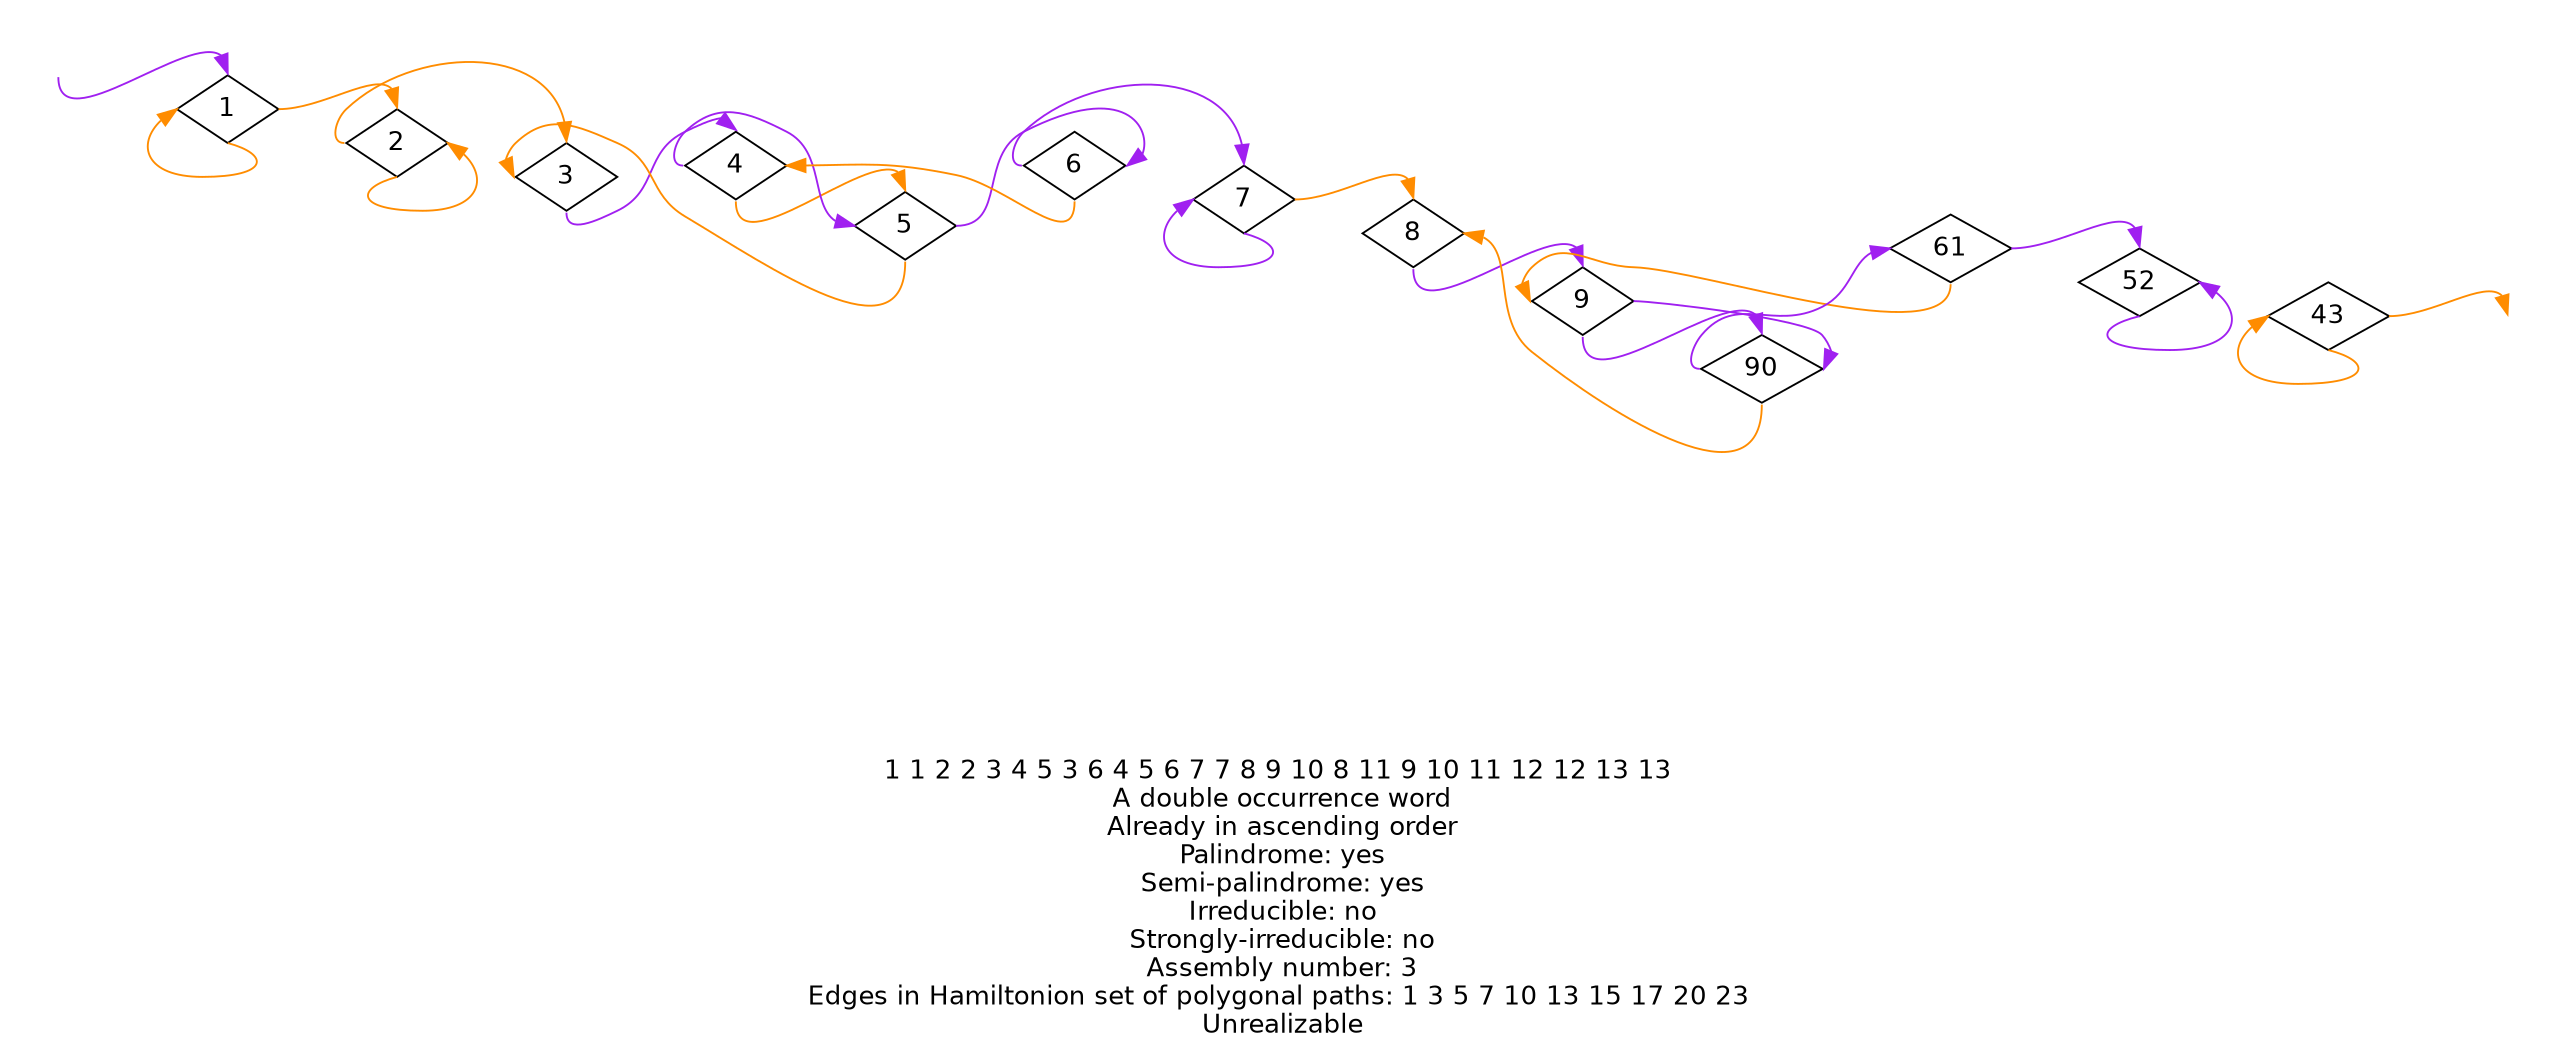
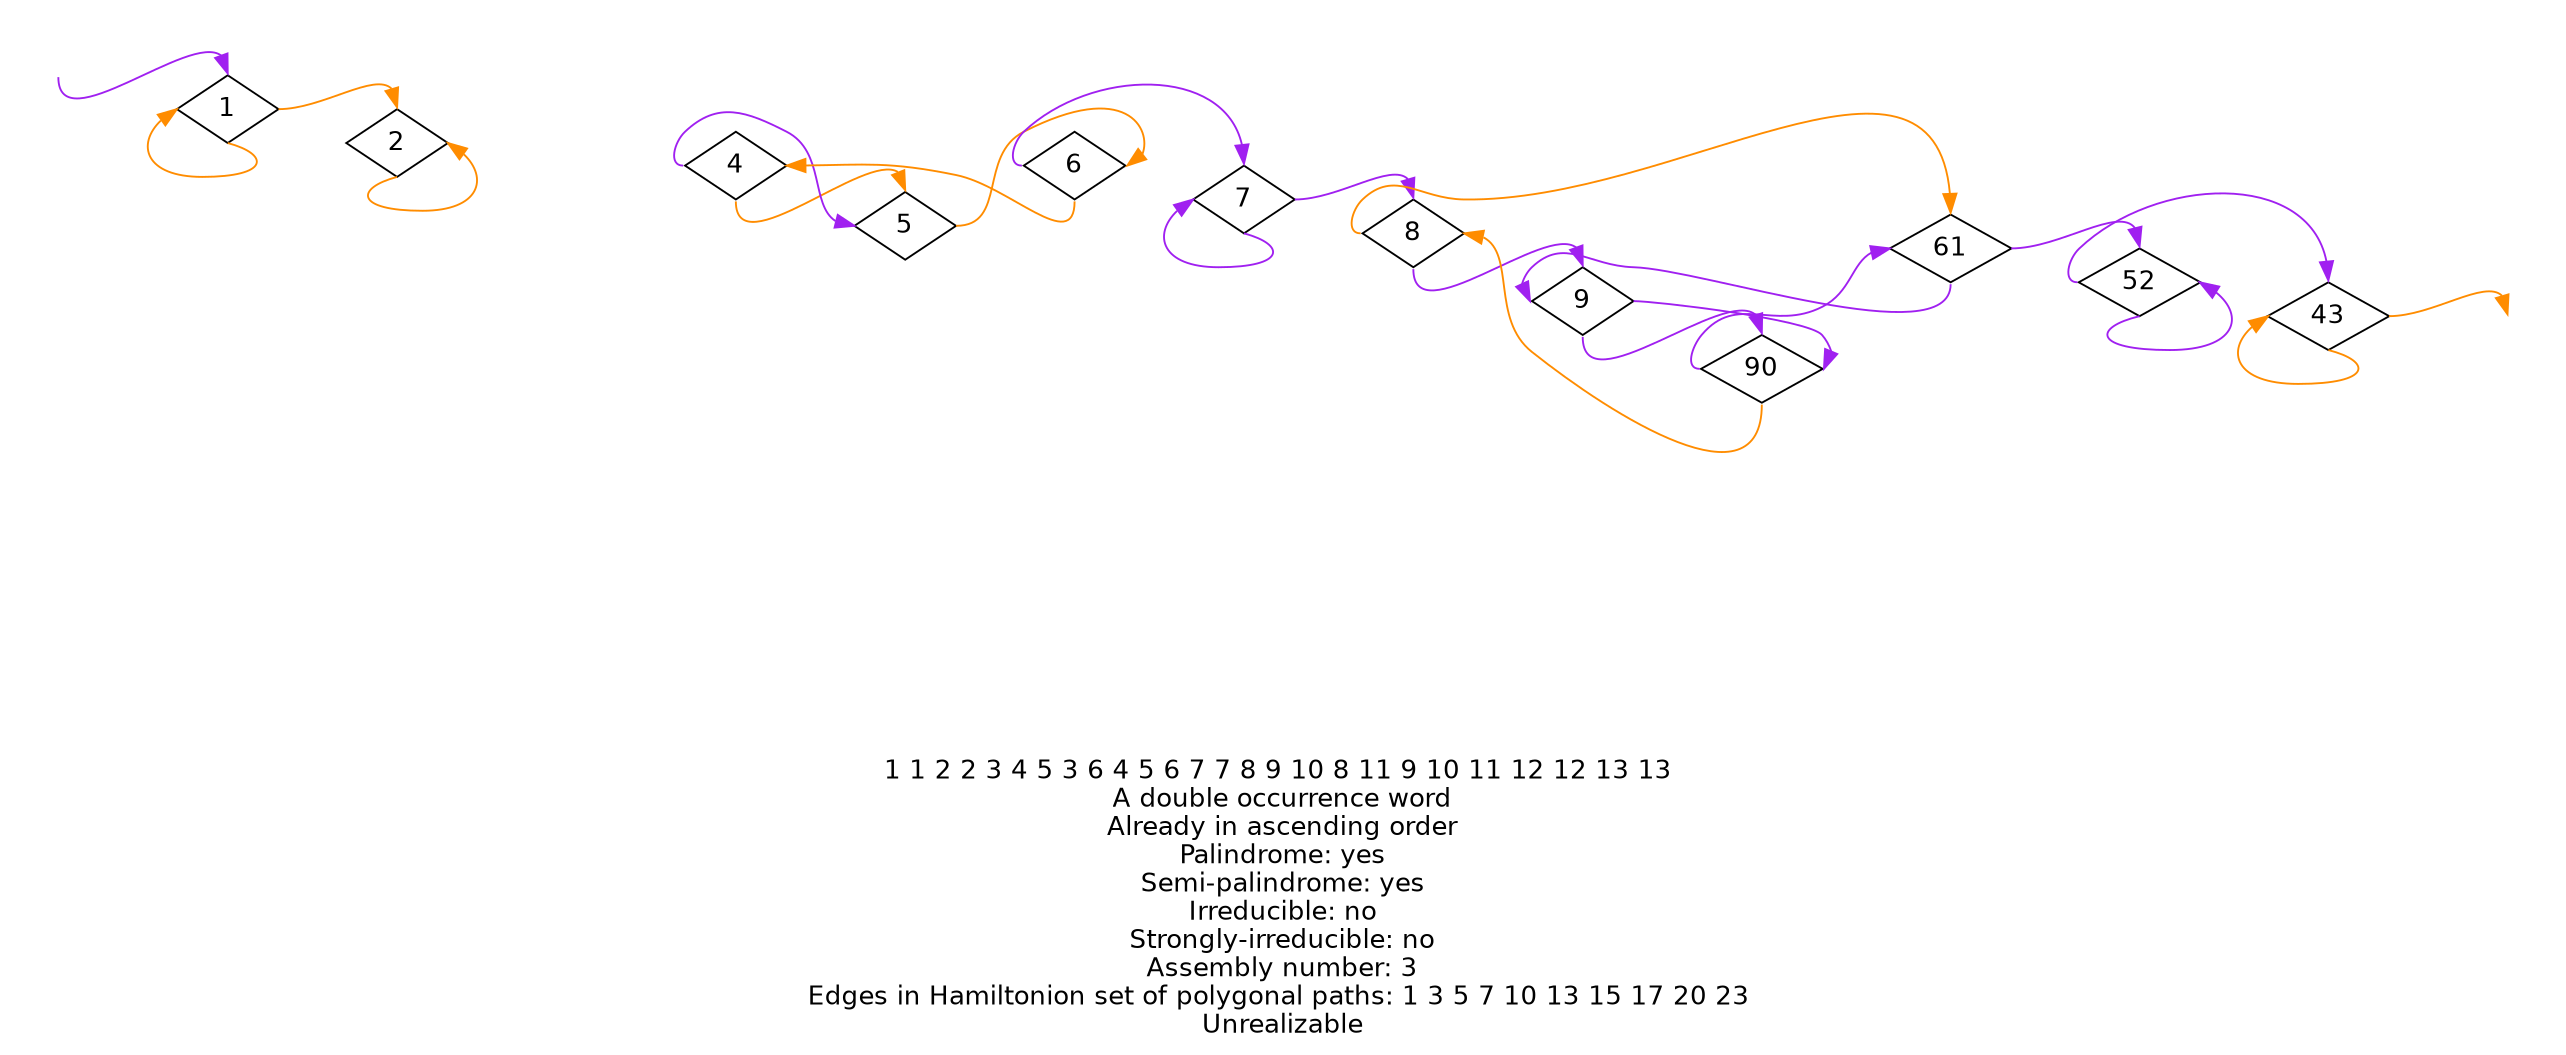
(1076, 112) -> (1076, 112)
none -> (1657, 165)
(566, 177) -> none
(1352, 186) -> (1352, 186)
none -> (2191, 196)
(1735, 286) -> (1735, 286)
